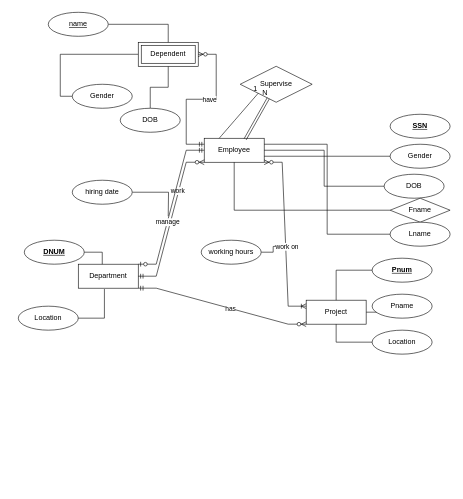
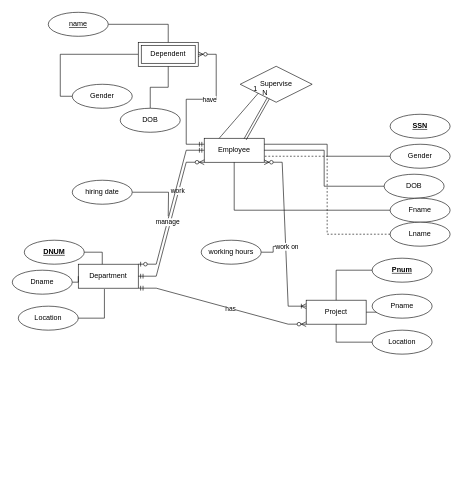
(327, 195) -> (327, 195)
(420, 210) -> (420, 210)
none -> (42, 282)
none -> (76, 282)
